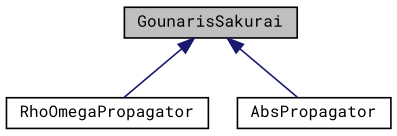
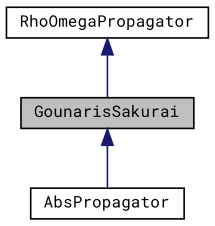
(153, 73) -> (107, 76)
